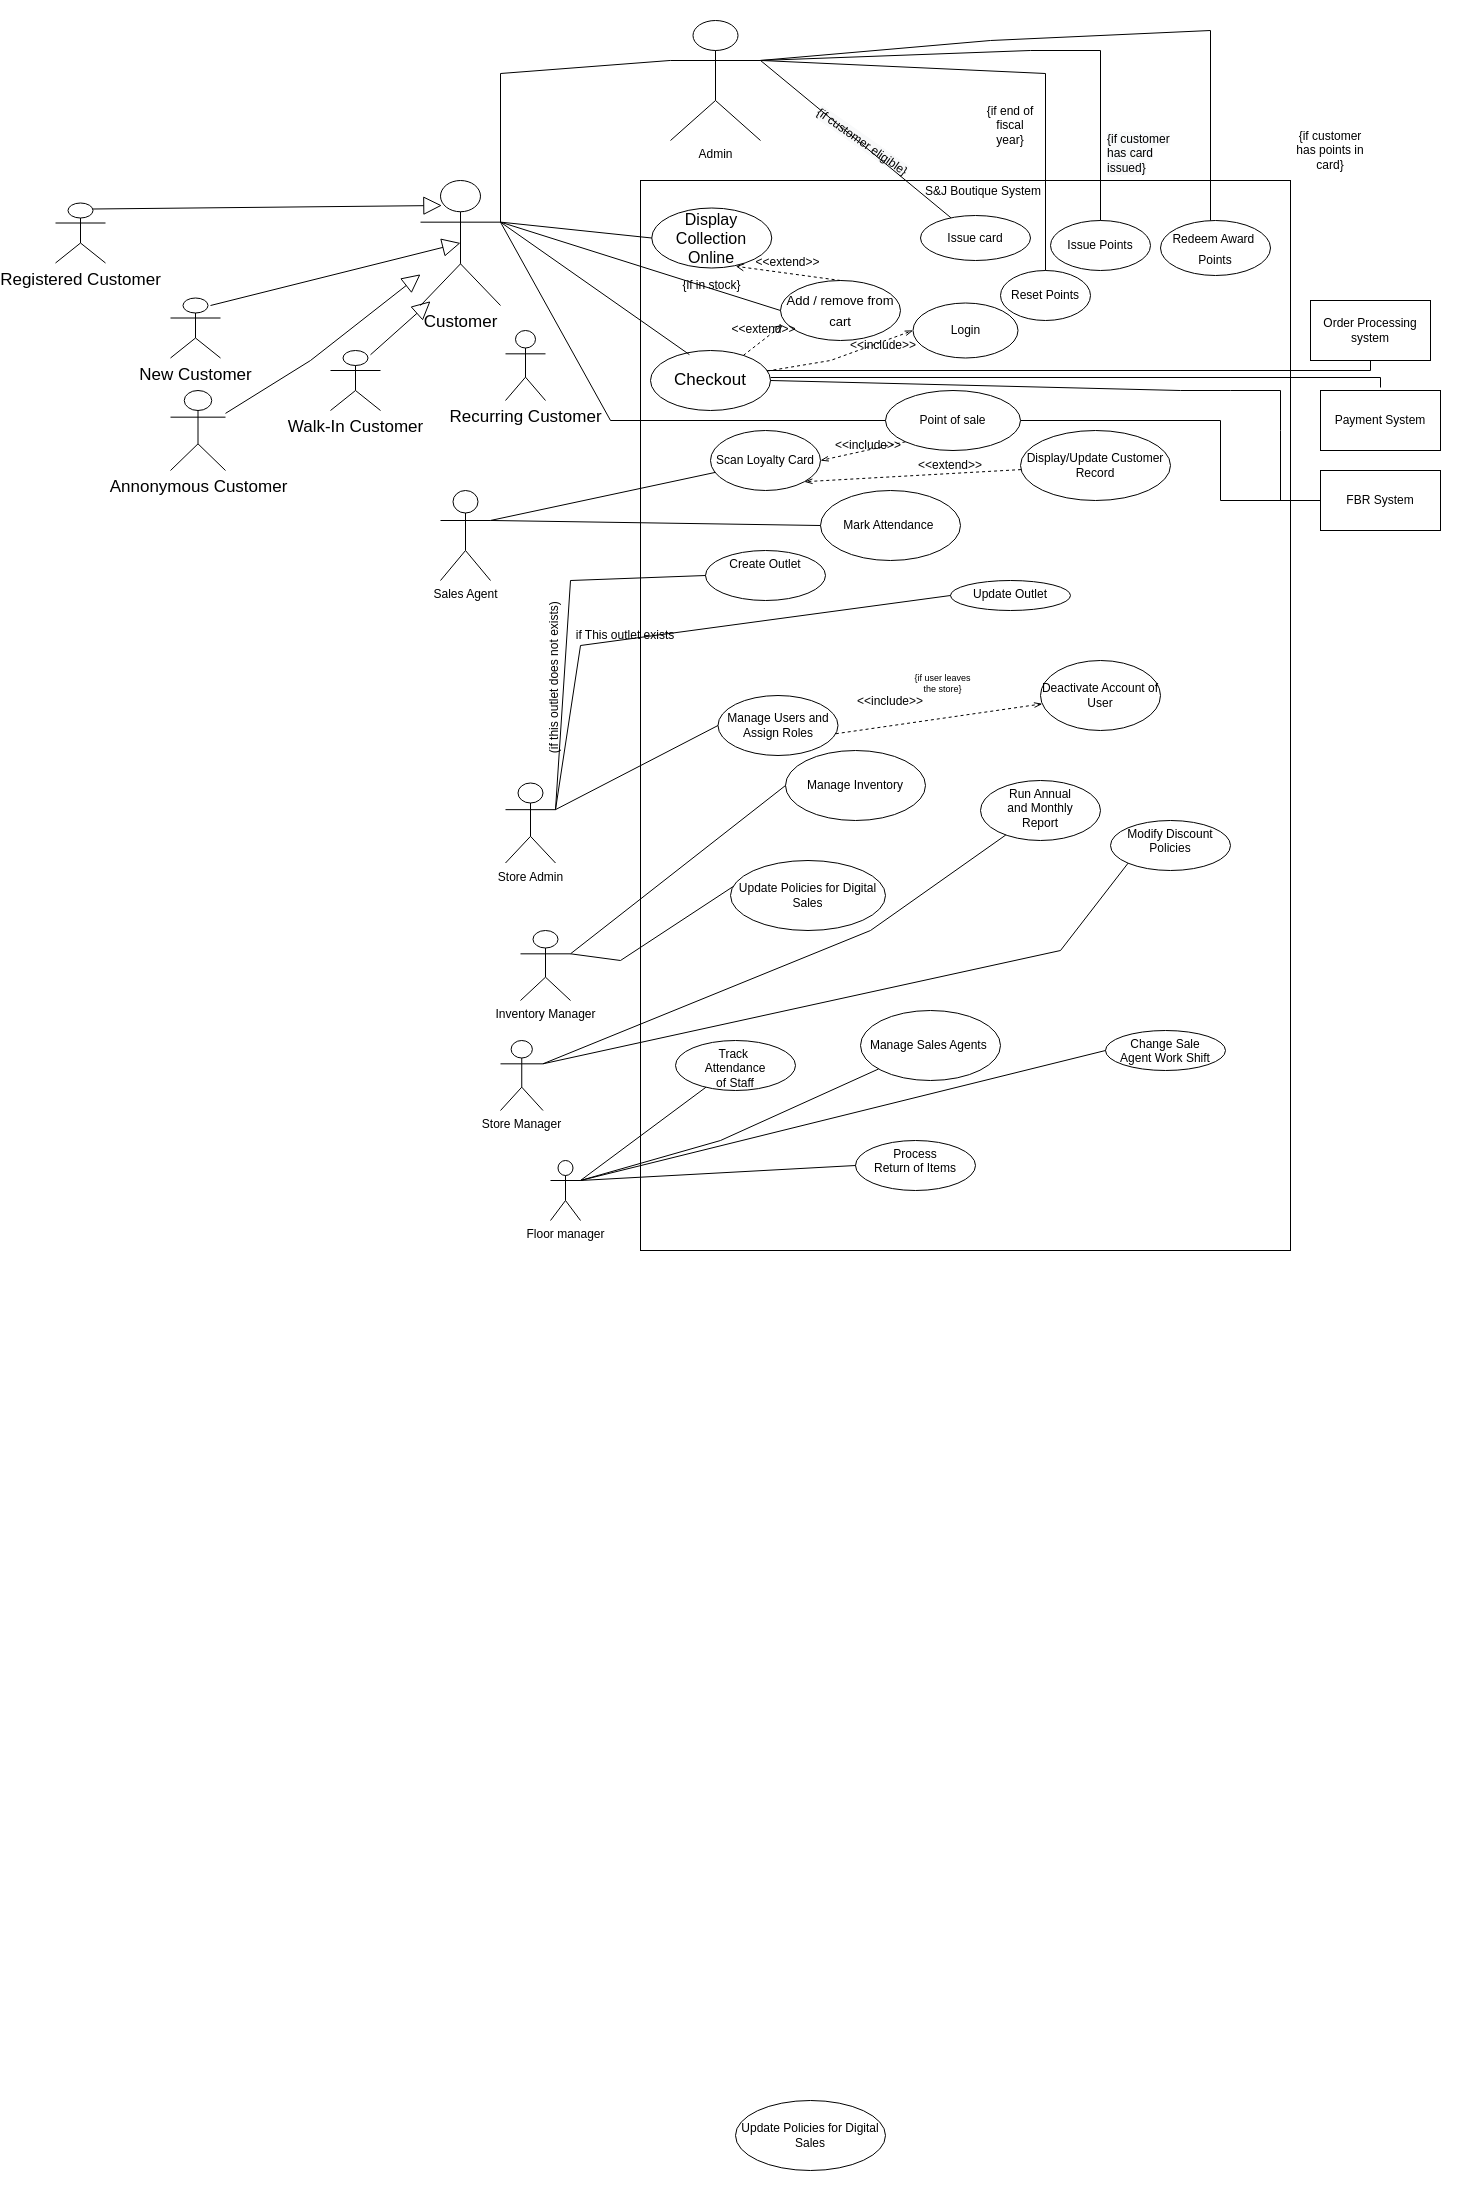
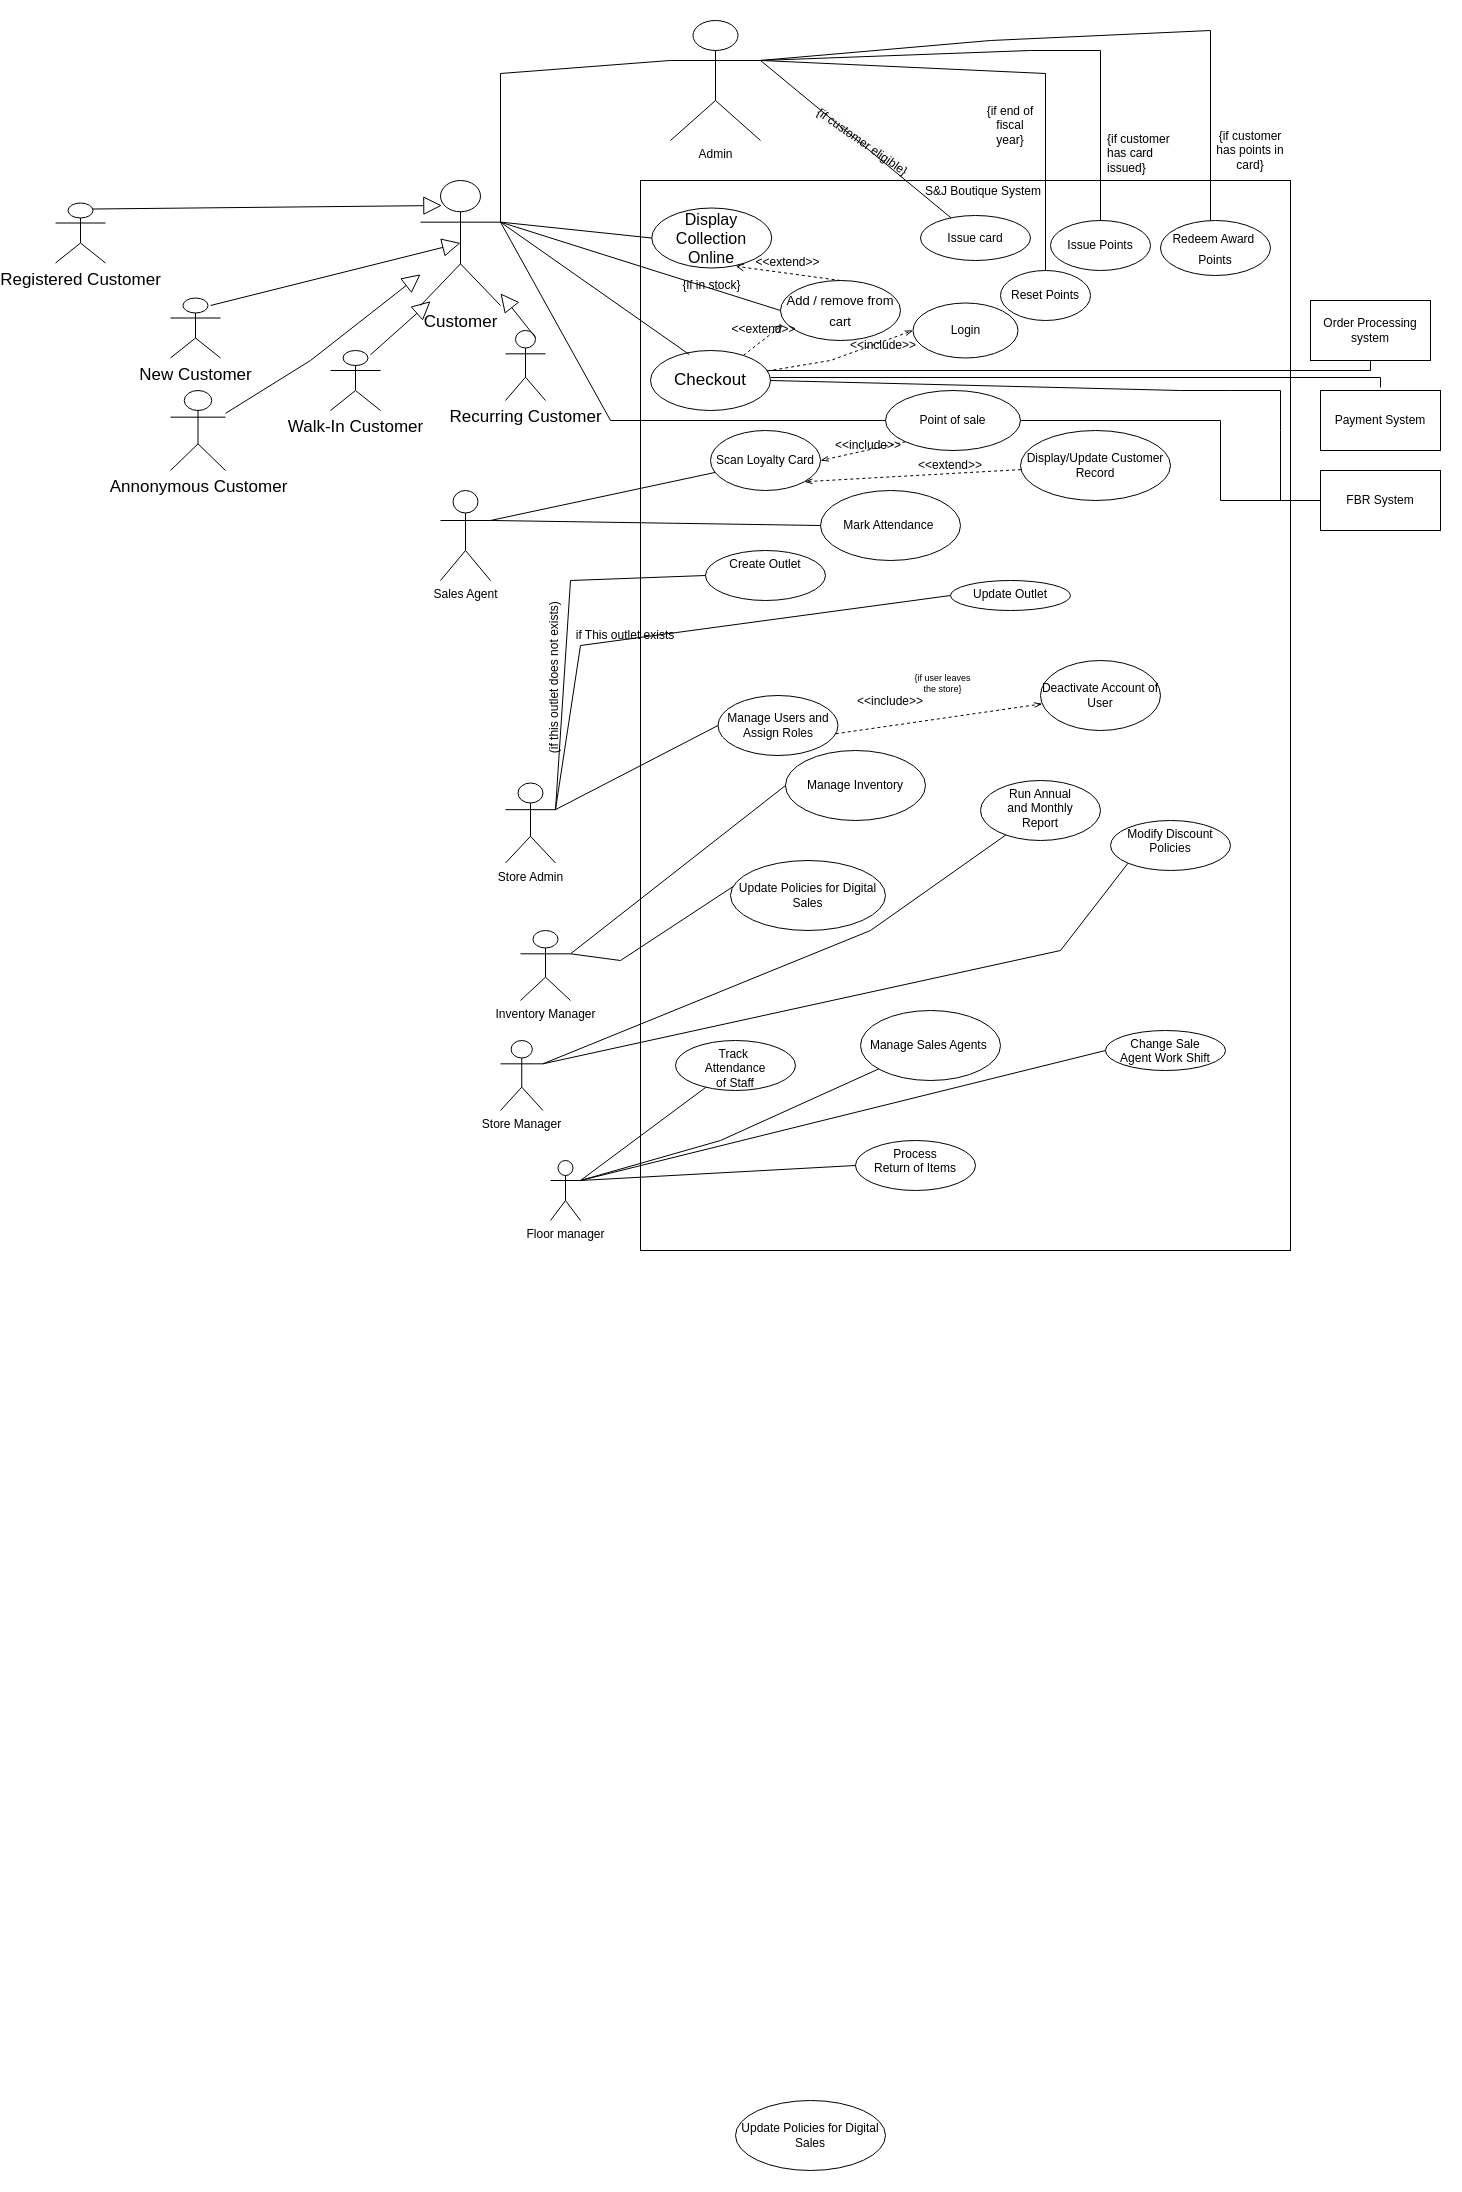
(1331, 151) -> (1251, 151)
none -> (524, 323)
